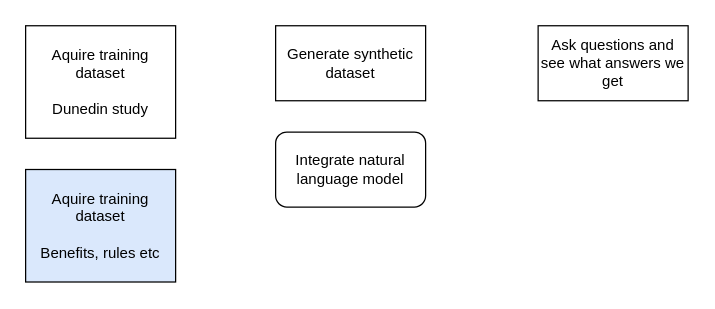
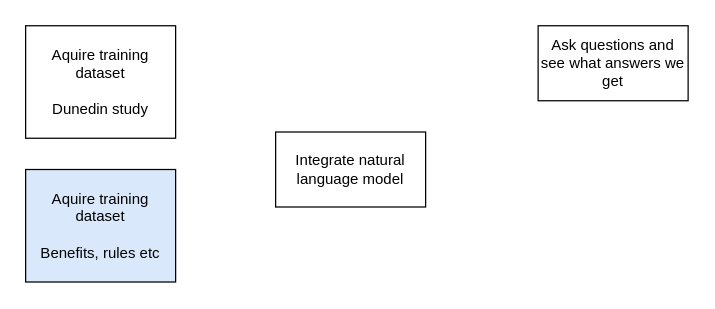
(351, 63) -> none
(351, 169) -> (351, 169)
